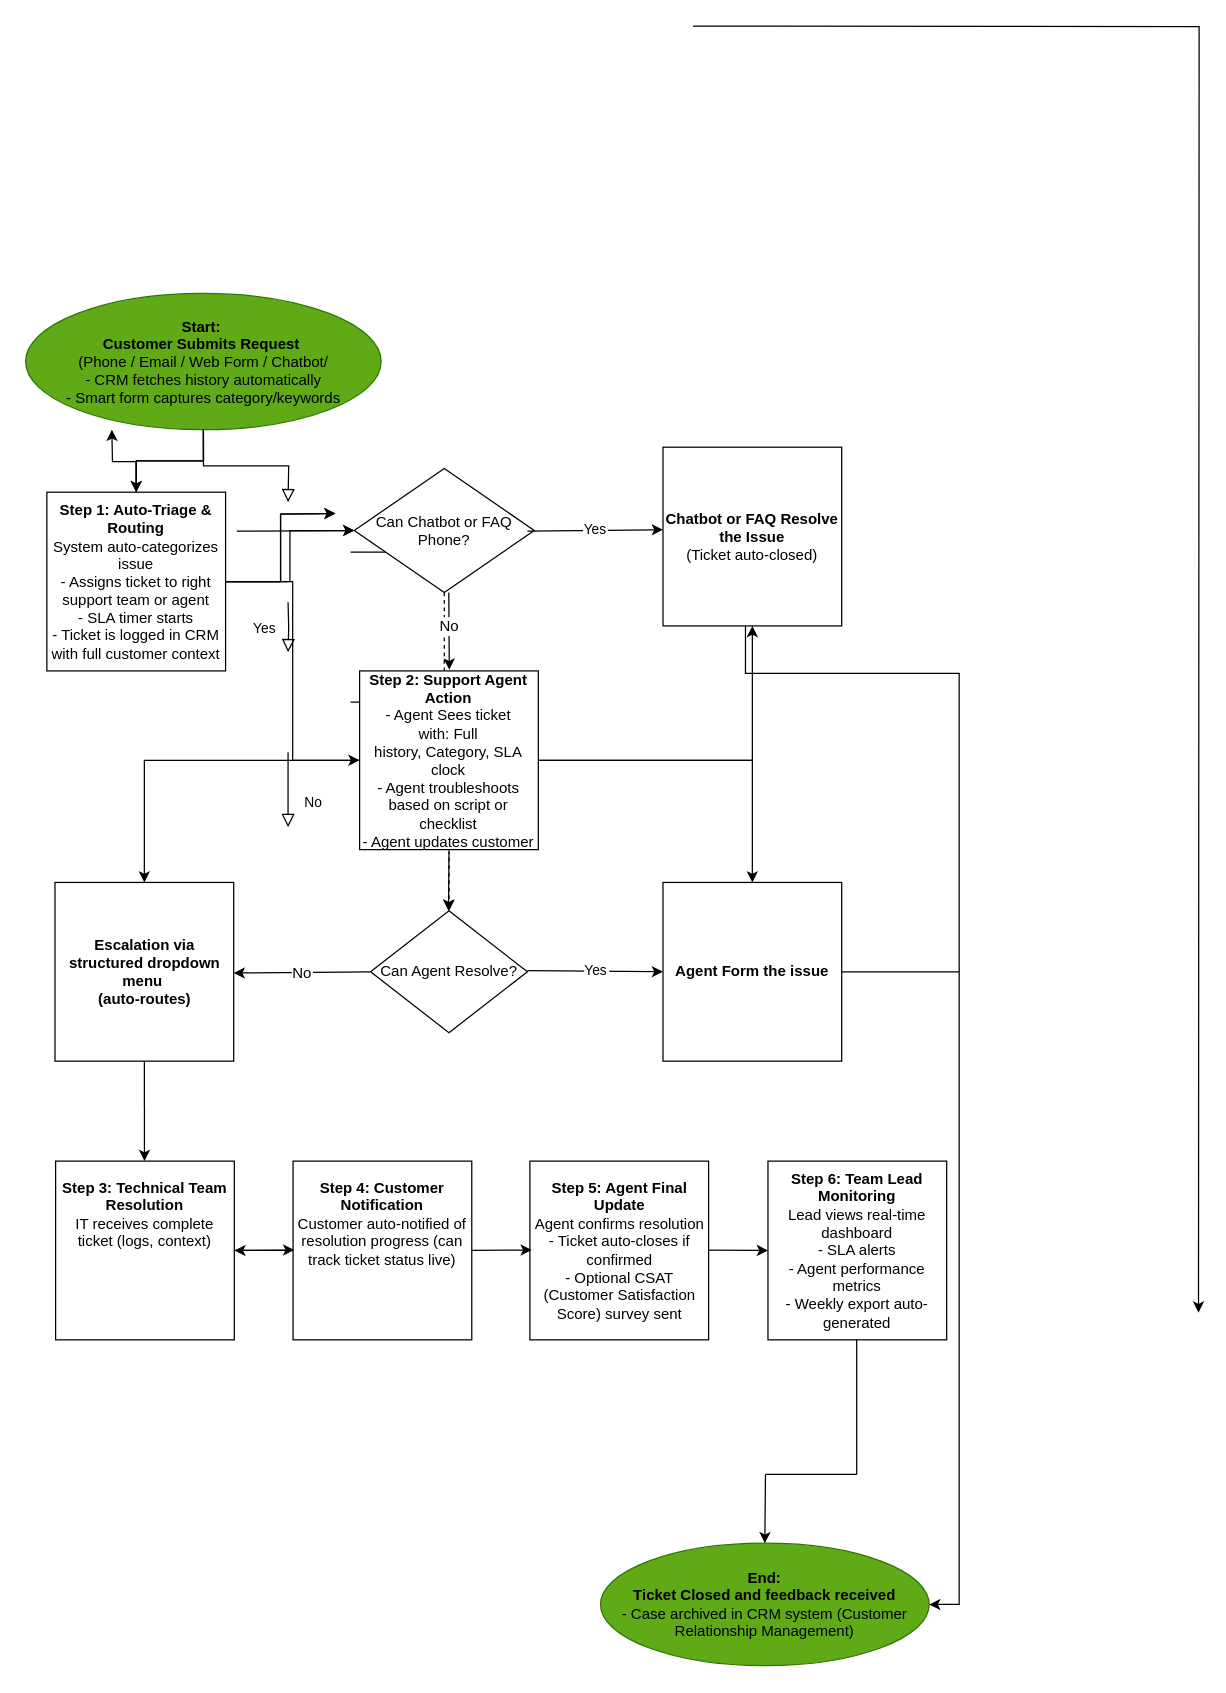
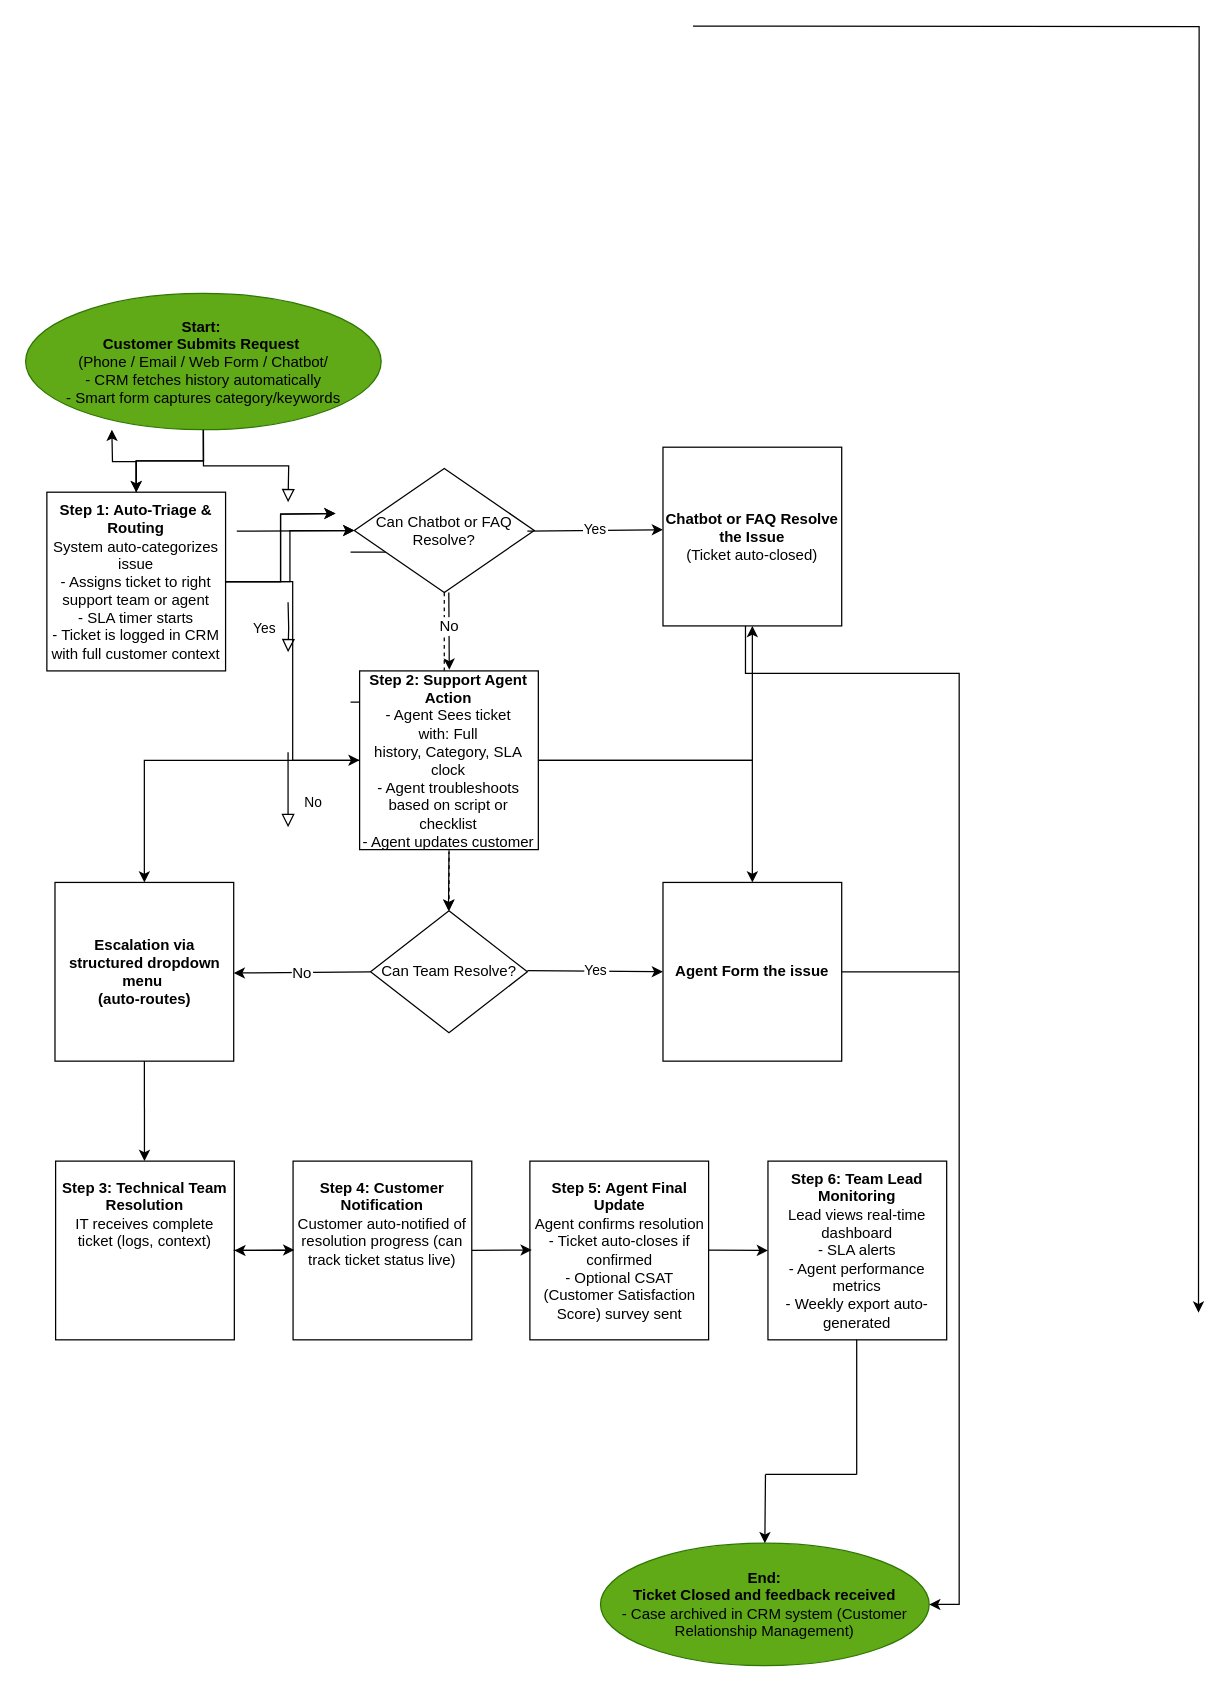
(444, 531) -> (444, 531)
(449, 972) -> (449, 972)
